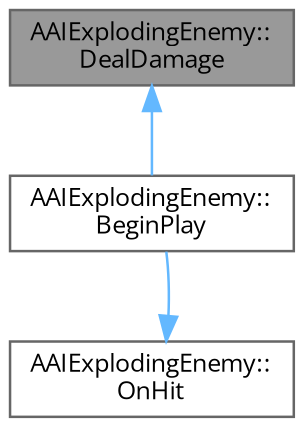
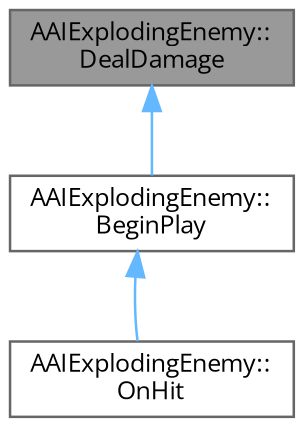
(169, 284) -> (135, 309)
